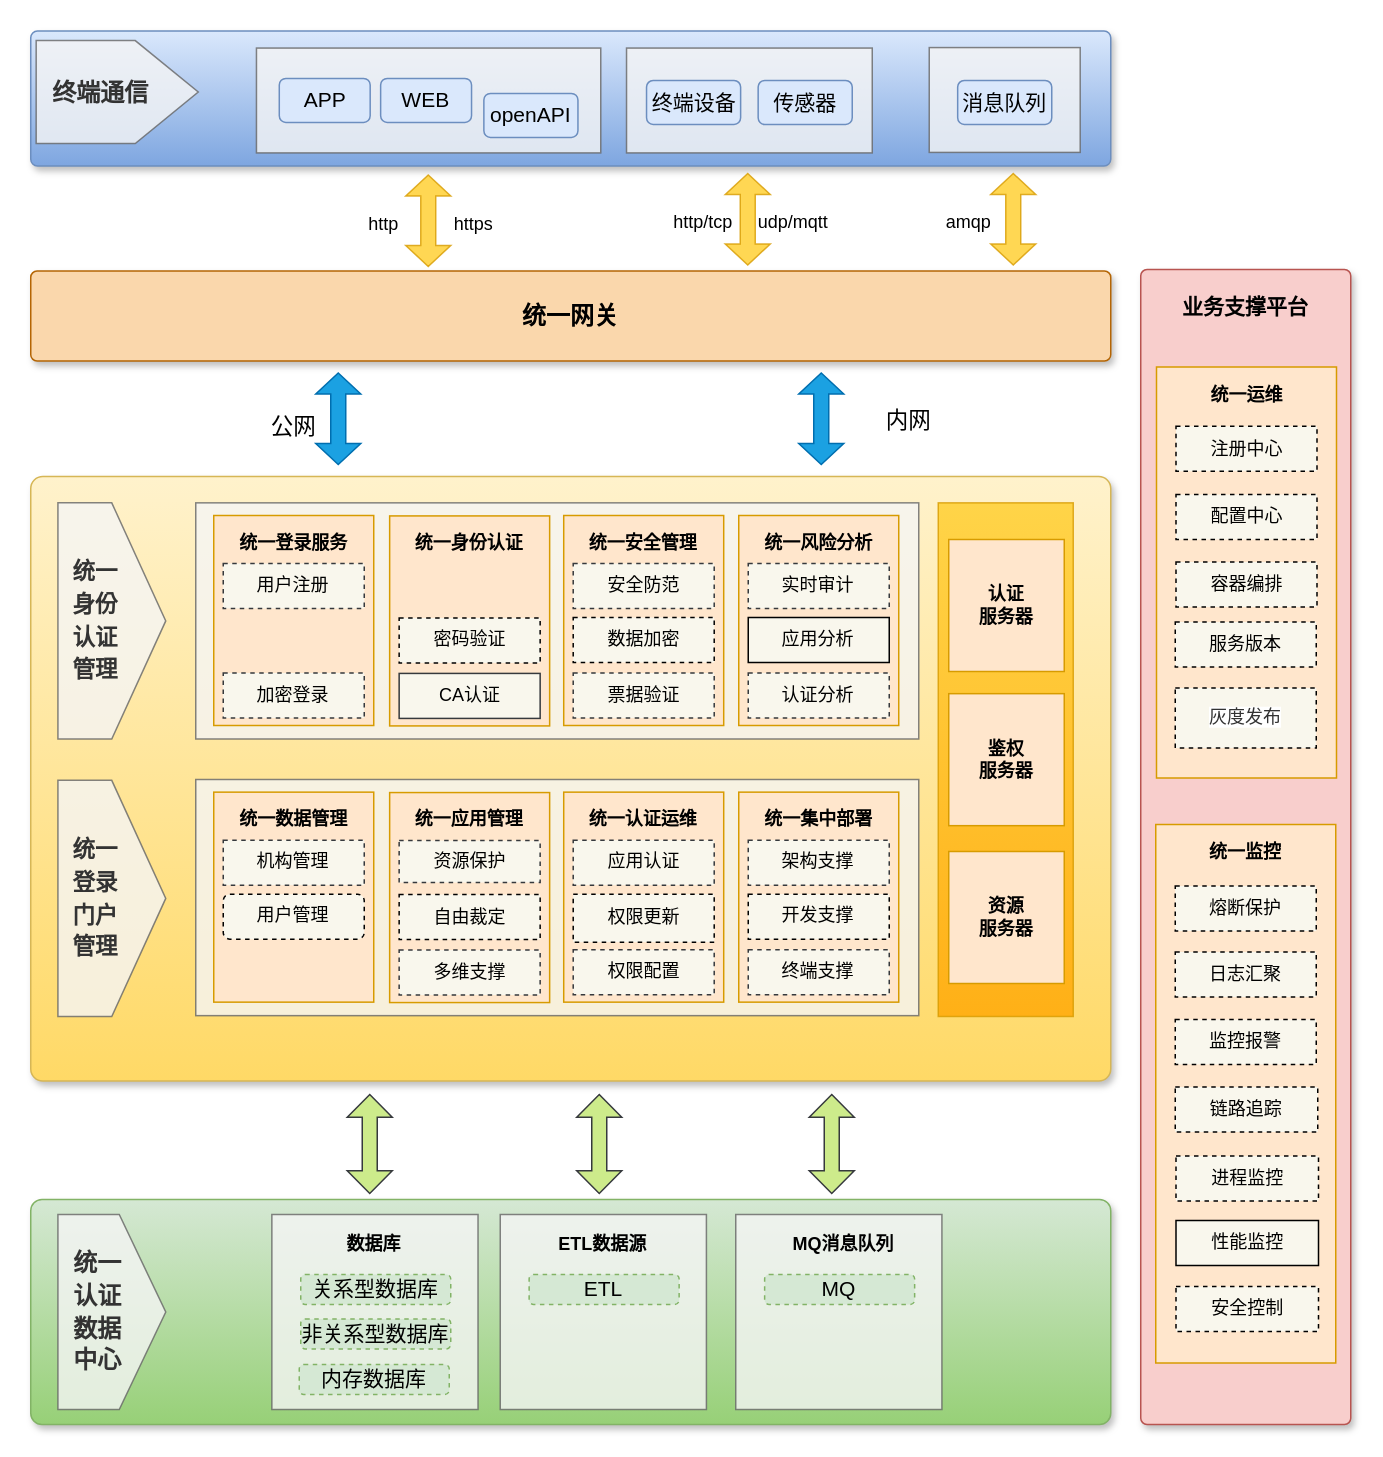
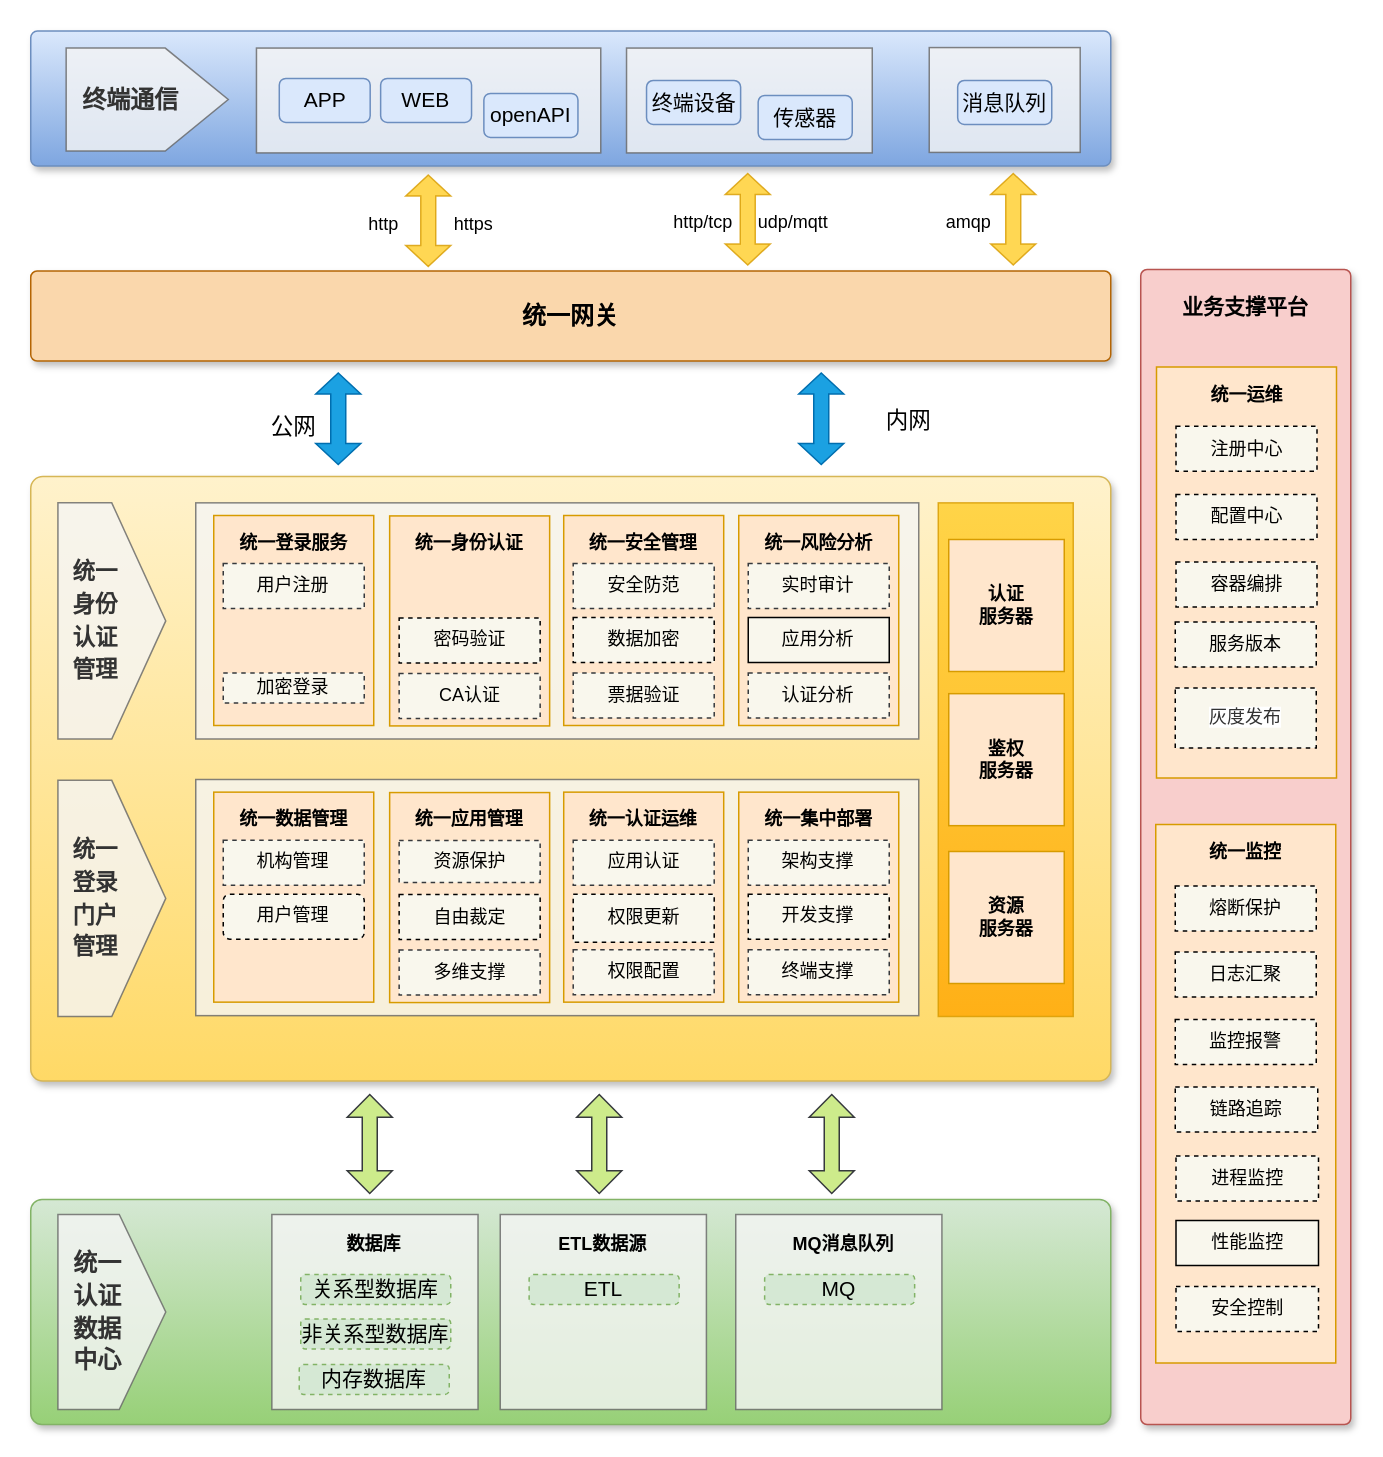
(117, 92) -> (147, 99)
(805, 102) -> (805, 117)
(294, 695) -> (294, 688)
(470, 696) -> (470, 696)
